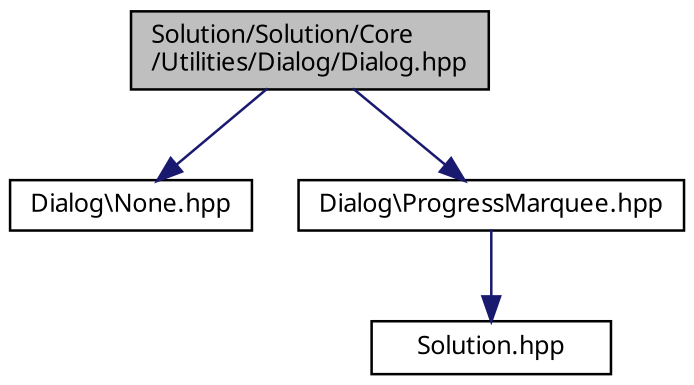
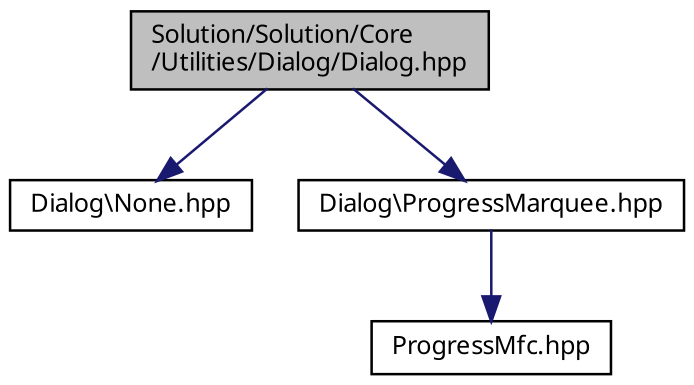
(491, 348) -> (491, 348)
